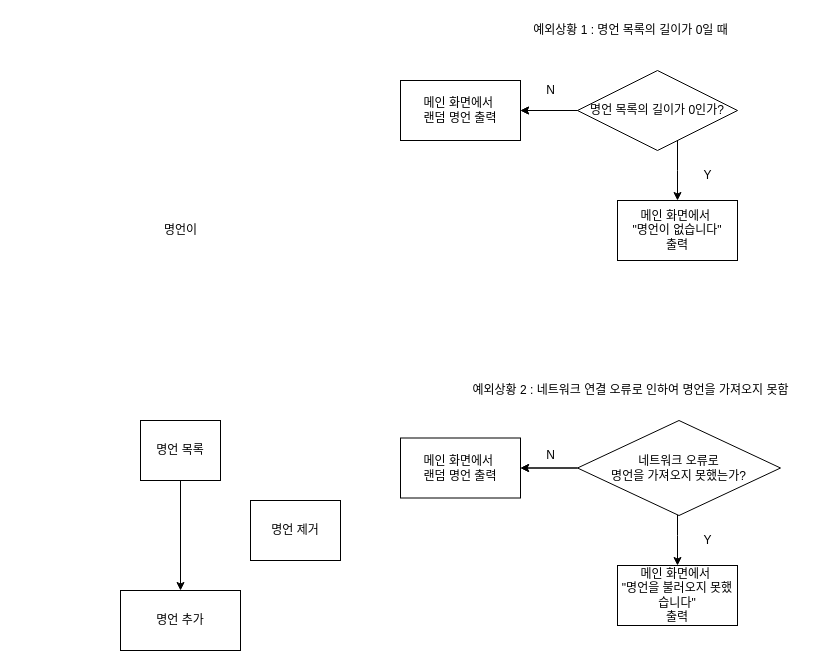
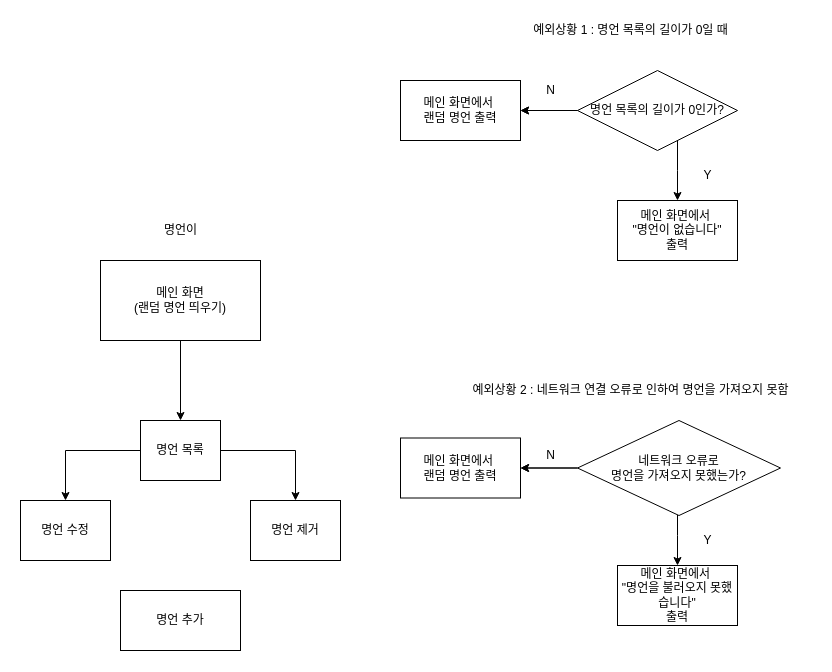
none -> (181, 301)
none -> (181, 377)
none -> (82, 451)
none -> (280, 451)
none -> (66, 531)
(181, 532) -> none
